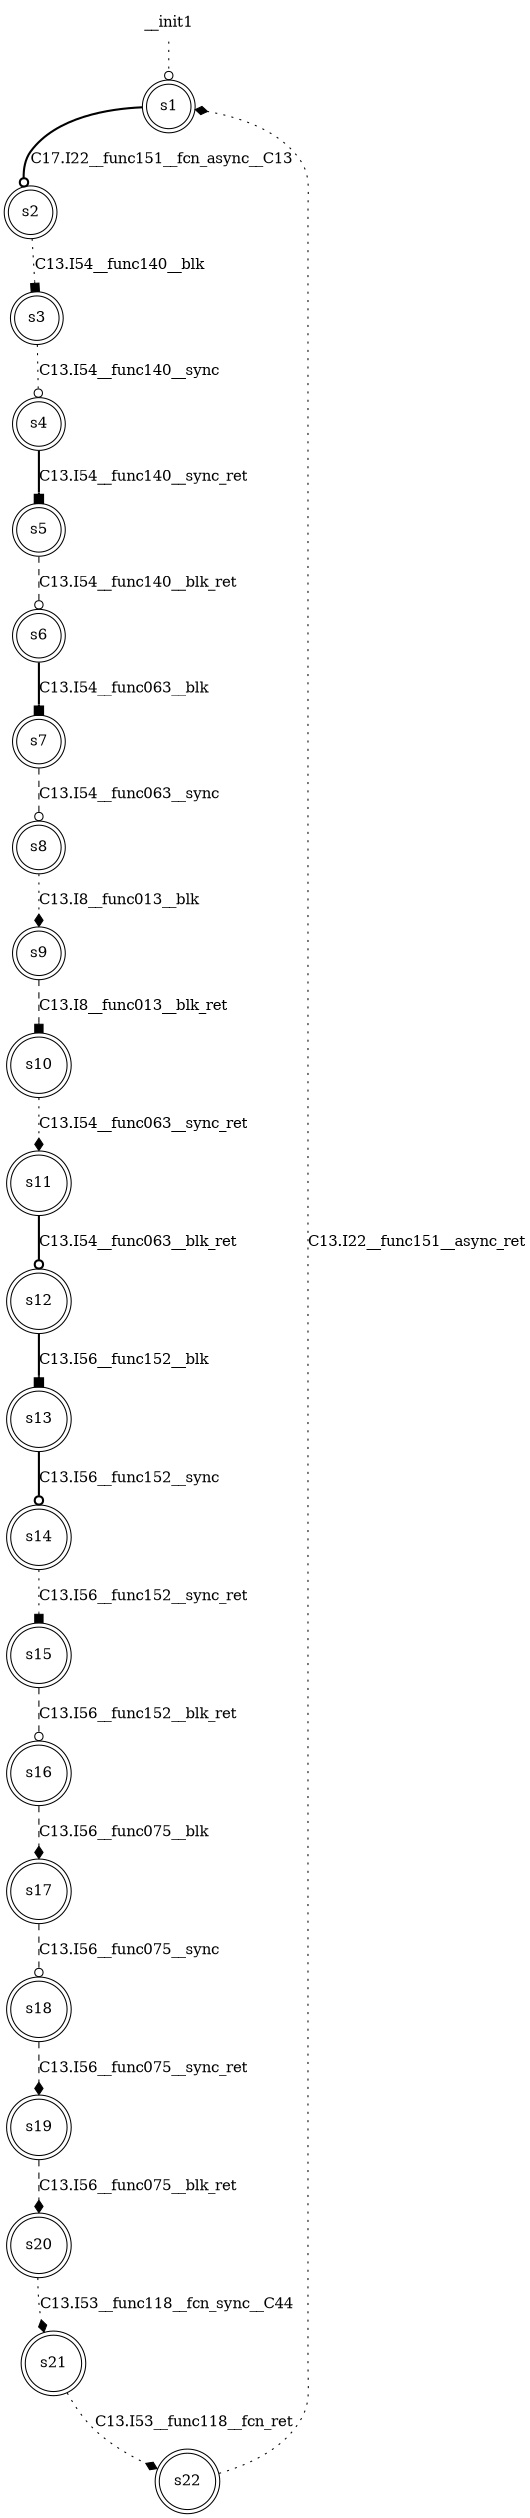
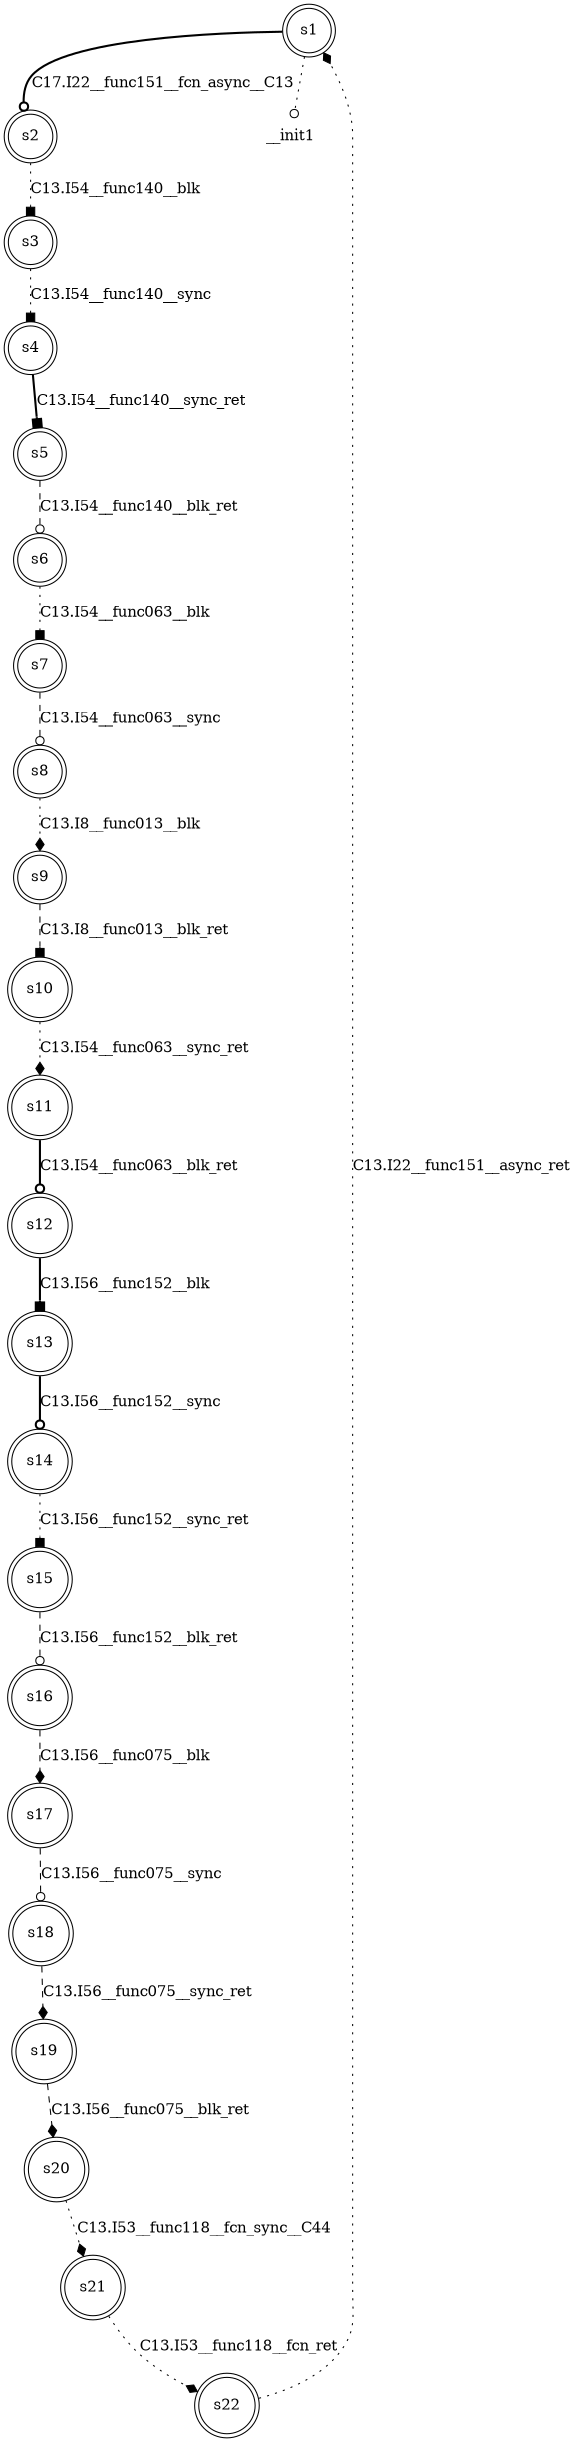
(169, 56) -> (300, 83)
(38, 367) -> (31, 290)
(39, 683) -> (40, 607)
